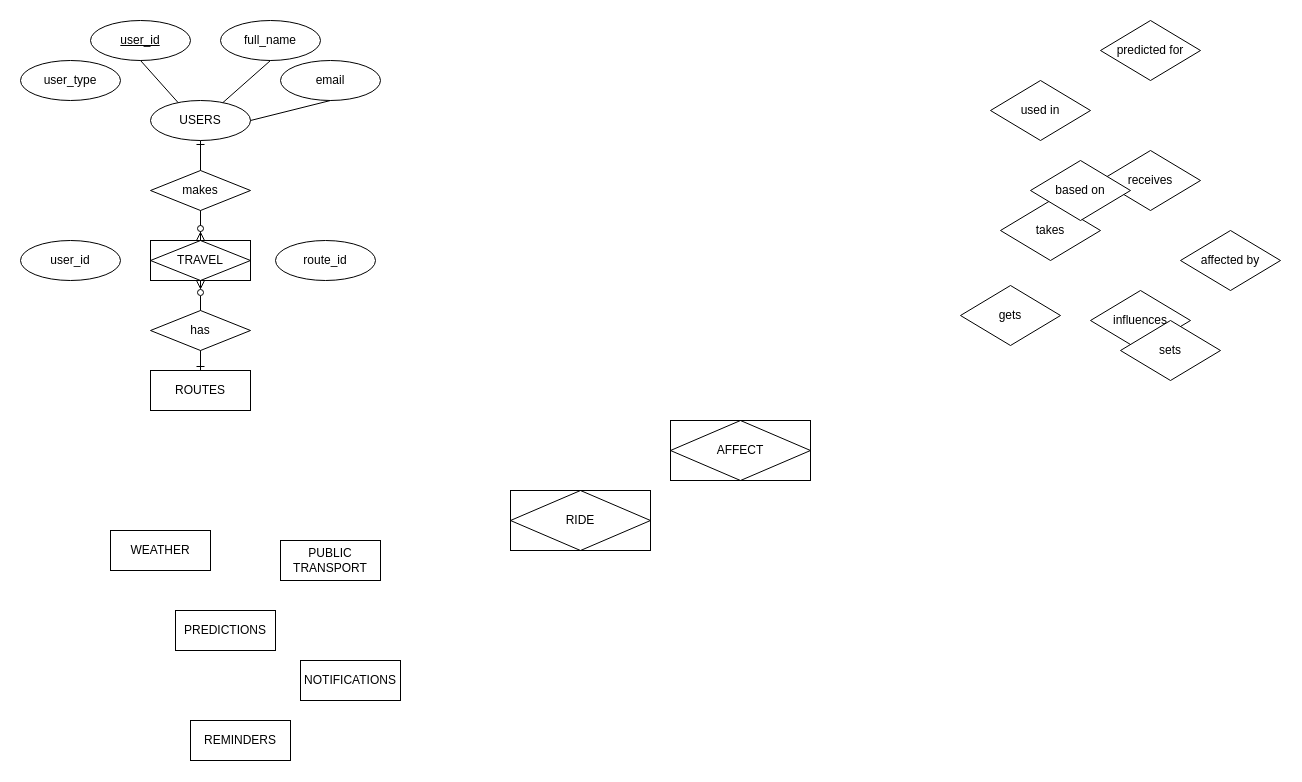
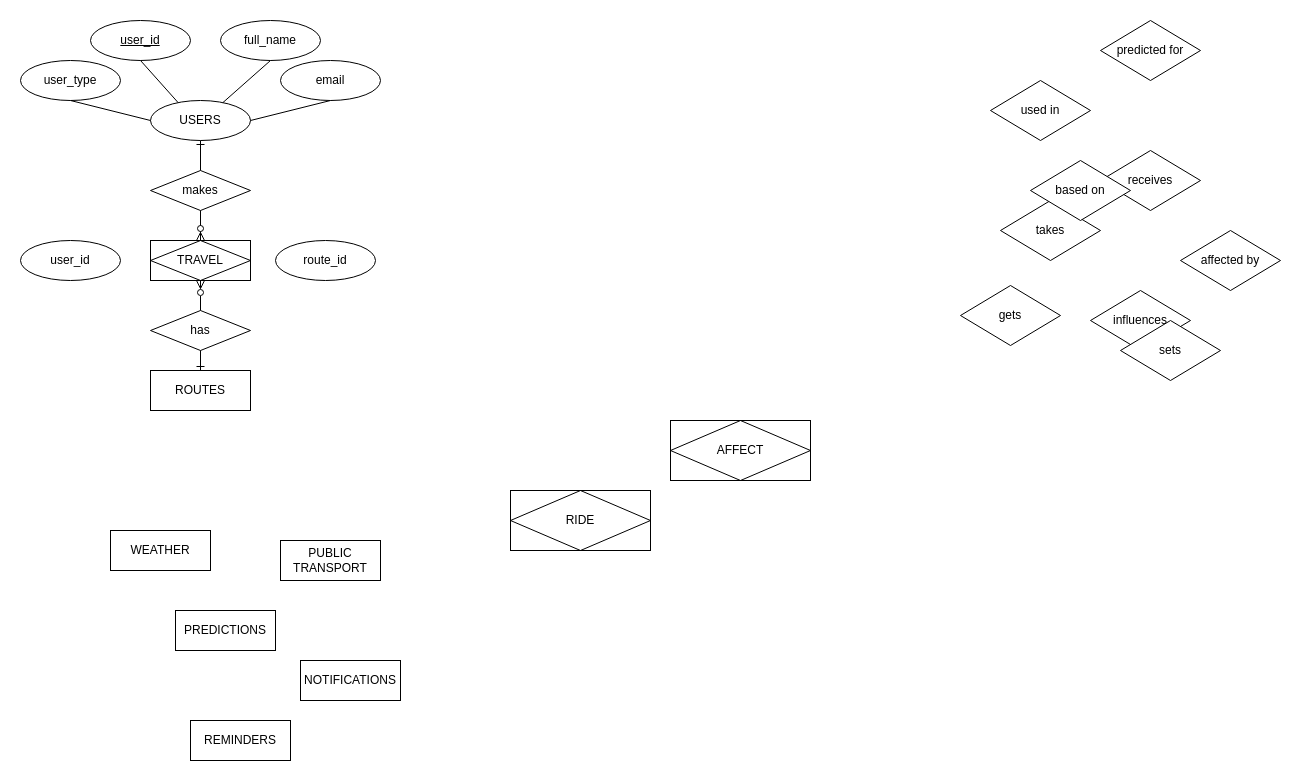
none -> (111, 111)
